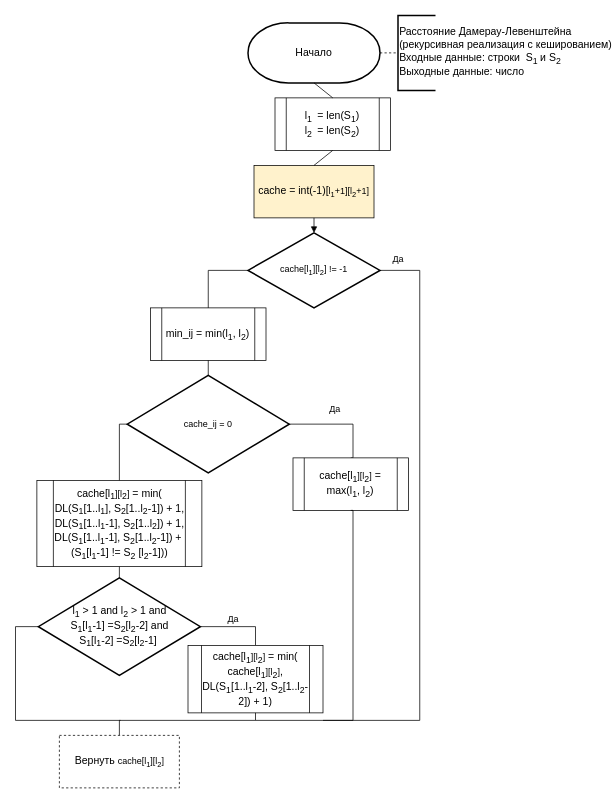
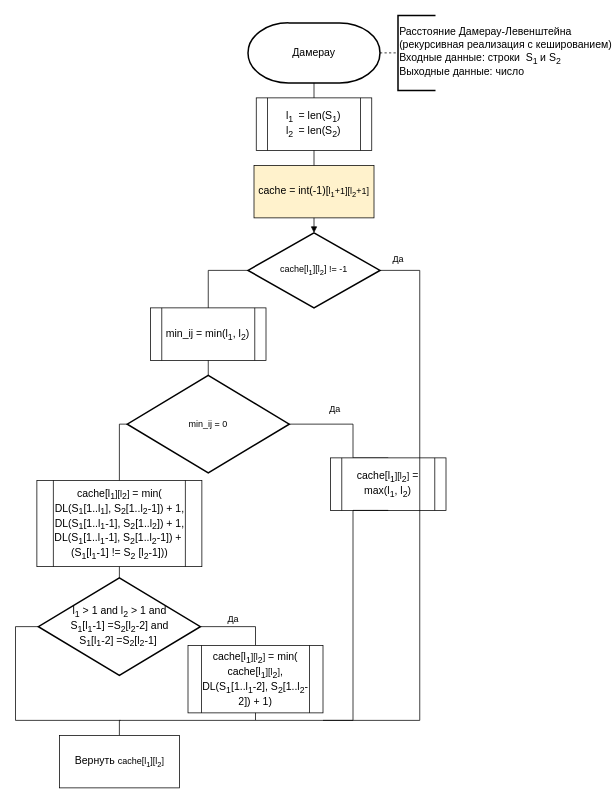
(314, 53) -> (314, 53)
(333, 124) -> (314, 124)
(208, 424) -> (208, 424)
(351, 484) -> (388, 484)
(119, 762) -> (119, 762)
